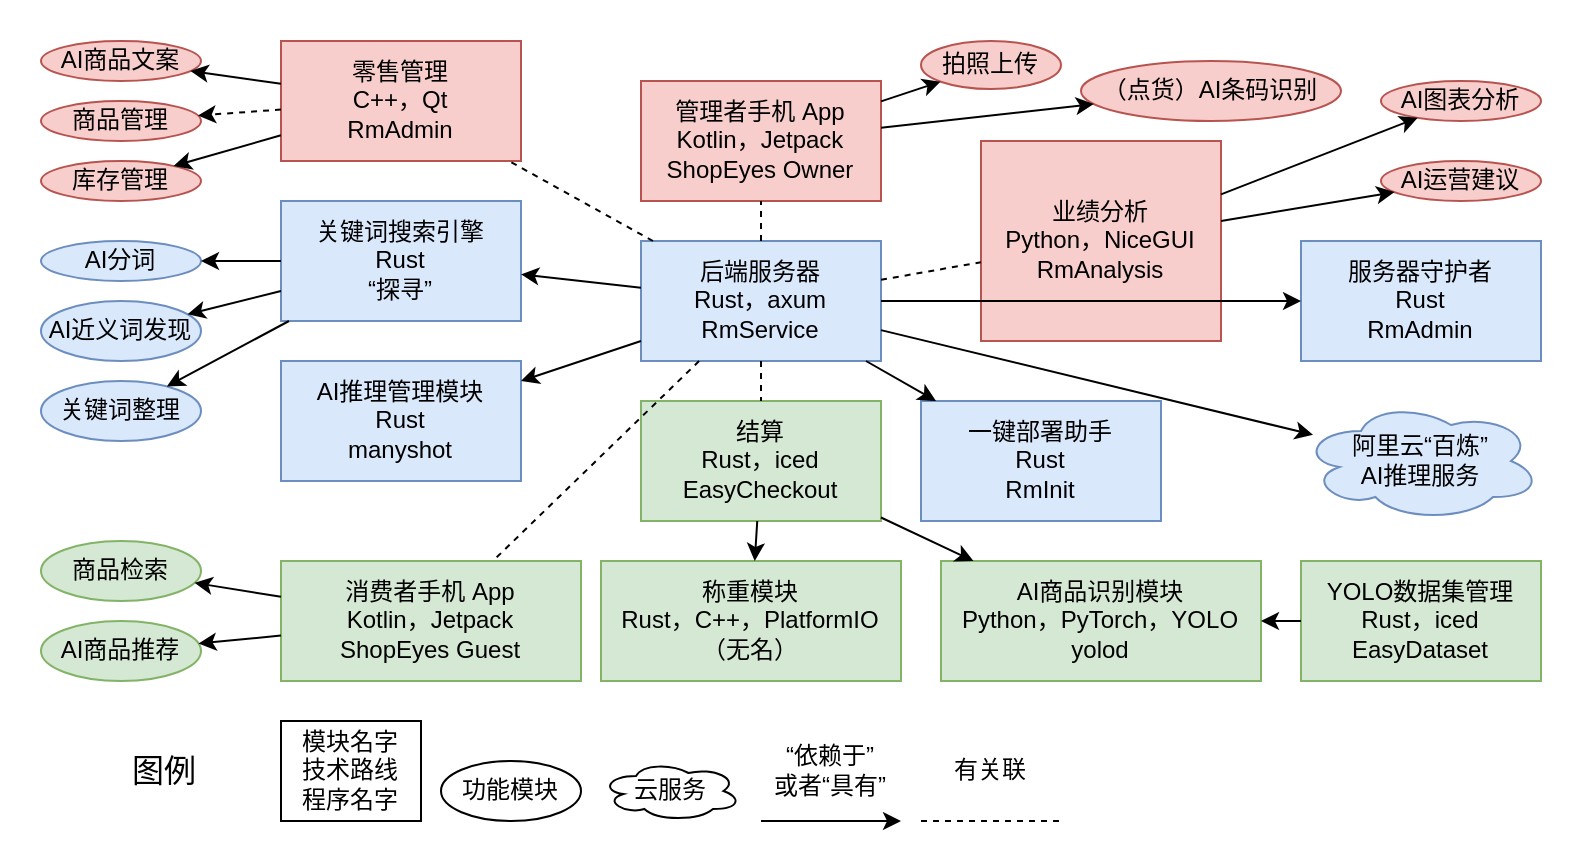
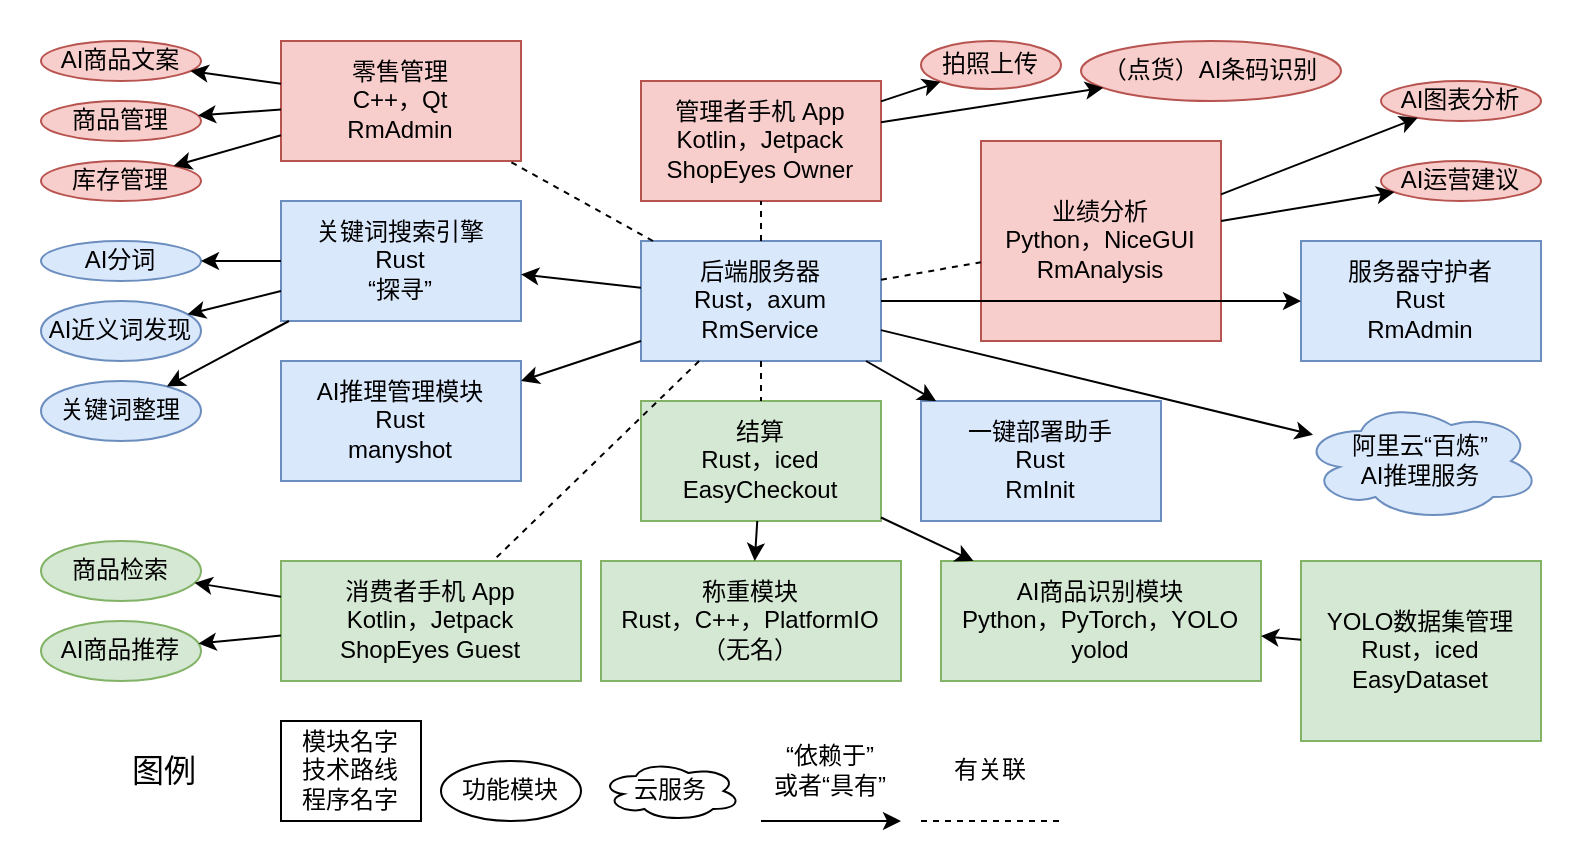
(1211, 91) -> (1211, 71)
(244, 112) -> (244, 112)
(1421, 621) -> (1421, 651)
